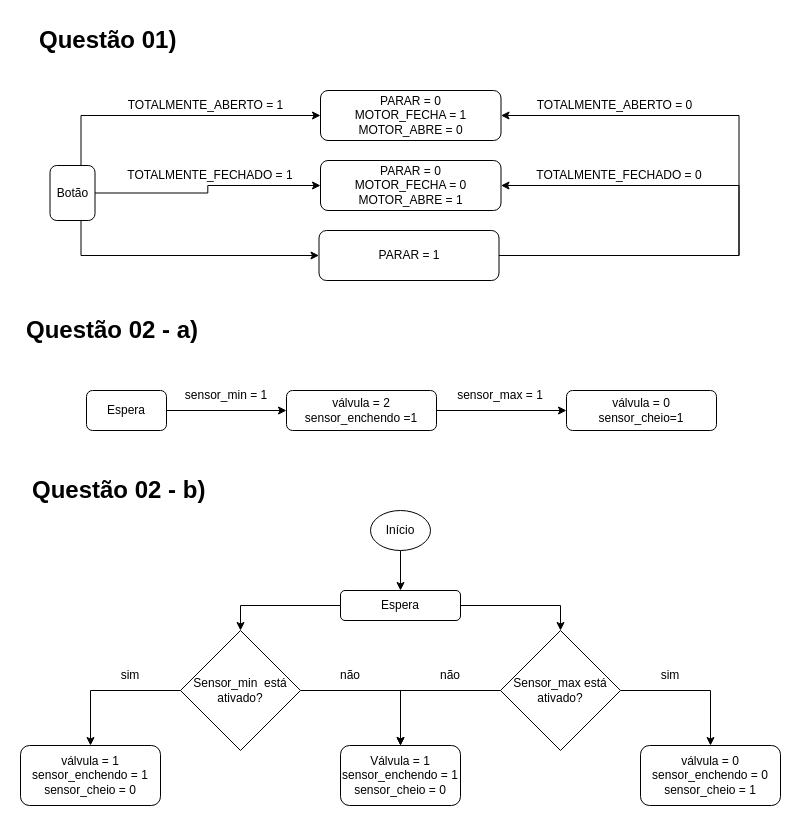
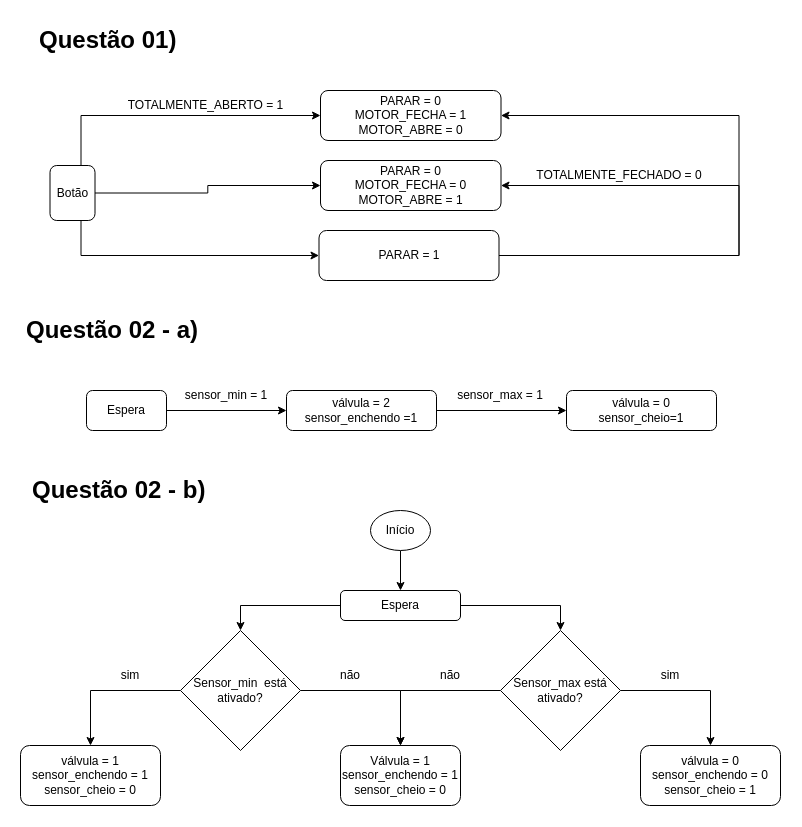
(615, 106) -> none
(210, 176) -> none
